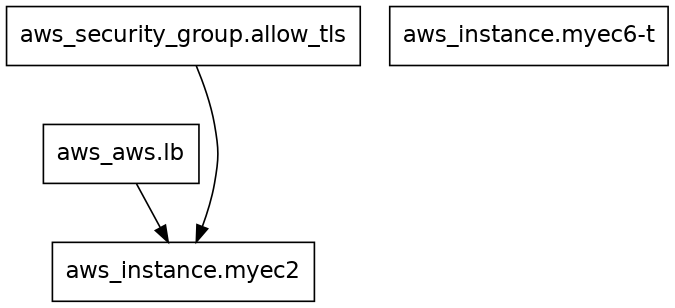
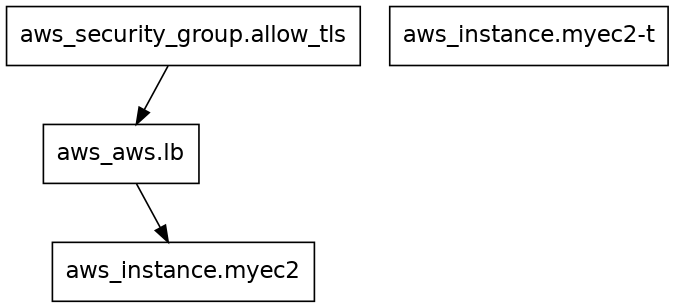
(529, 36) -> (529, 36)
(217, 146) -> (156, 88)
